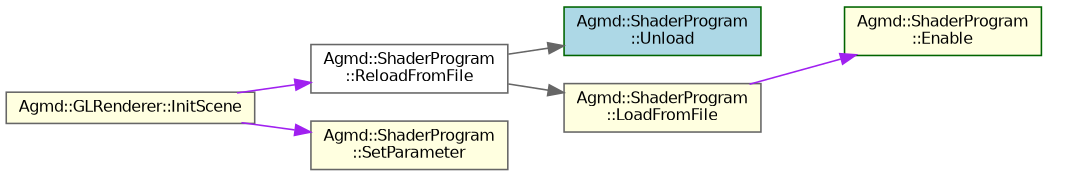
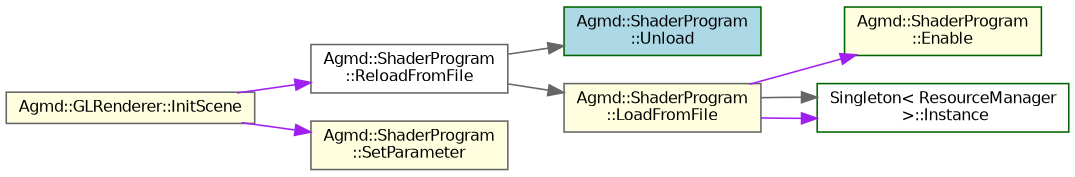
none -> (943, 108)
